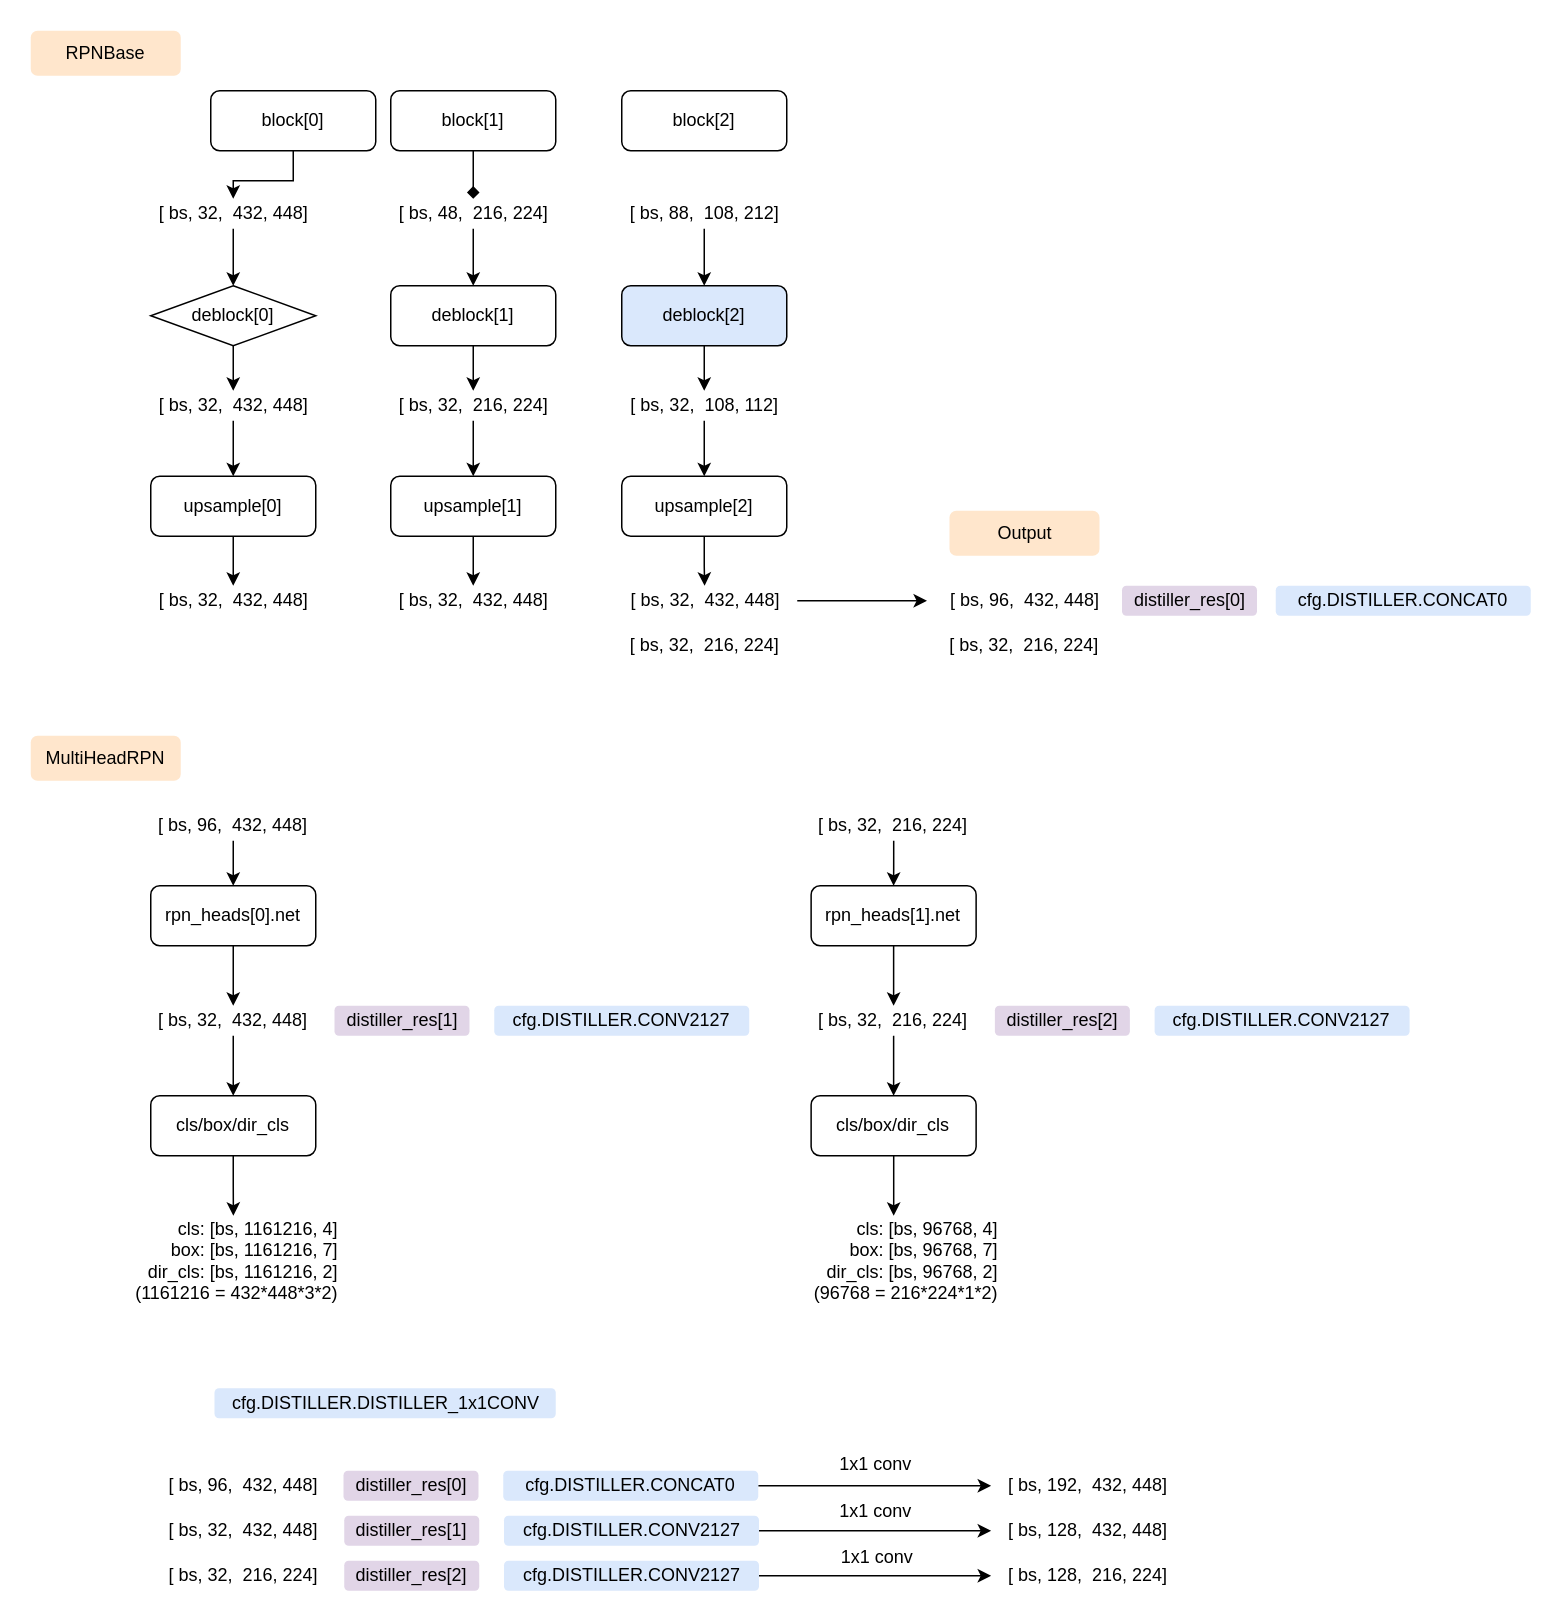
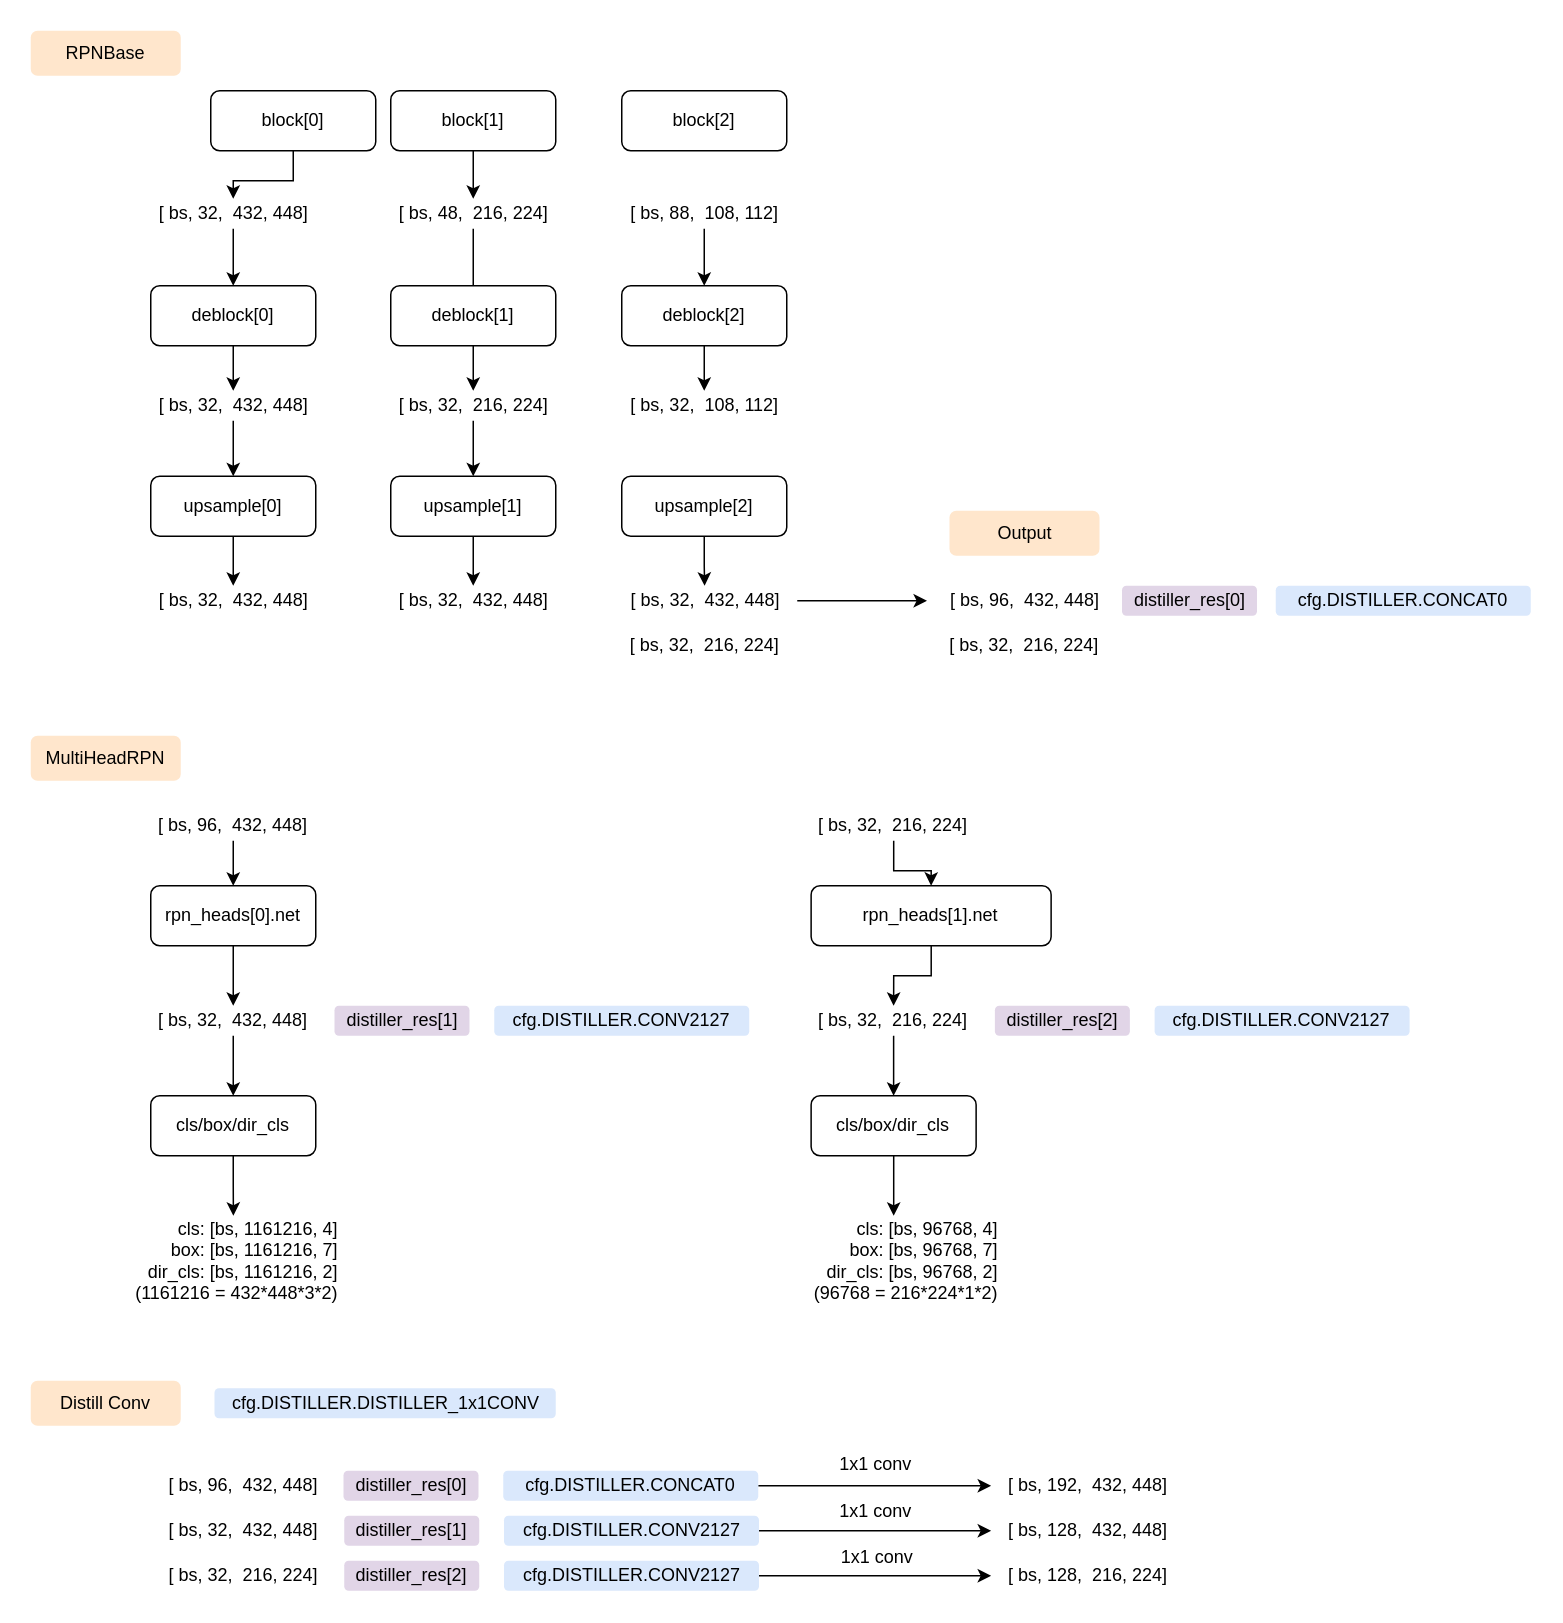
(473, 186) -> (473, 187)
(705, 214) -> (705, 214)
(473, 274) -> (473, 278)
(233, 316) -> (233, 316)
(704, 316) -> (704, 316)
(704, 448) -> none
(894, 916) -> (931, 916)
none -> (106, 1403)
